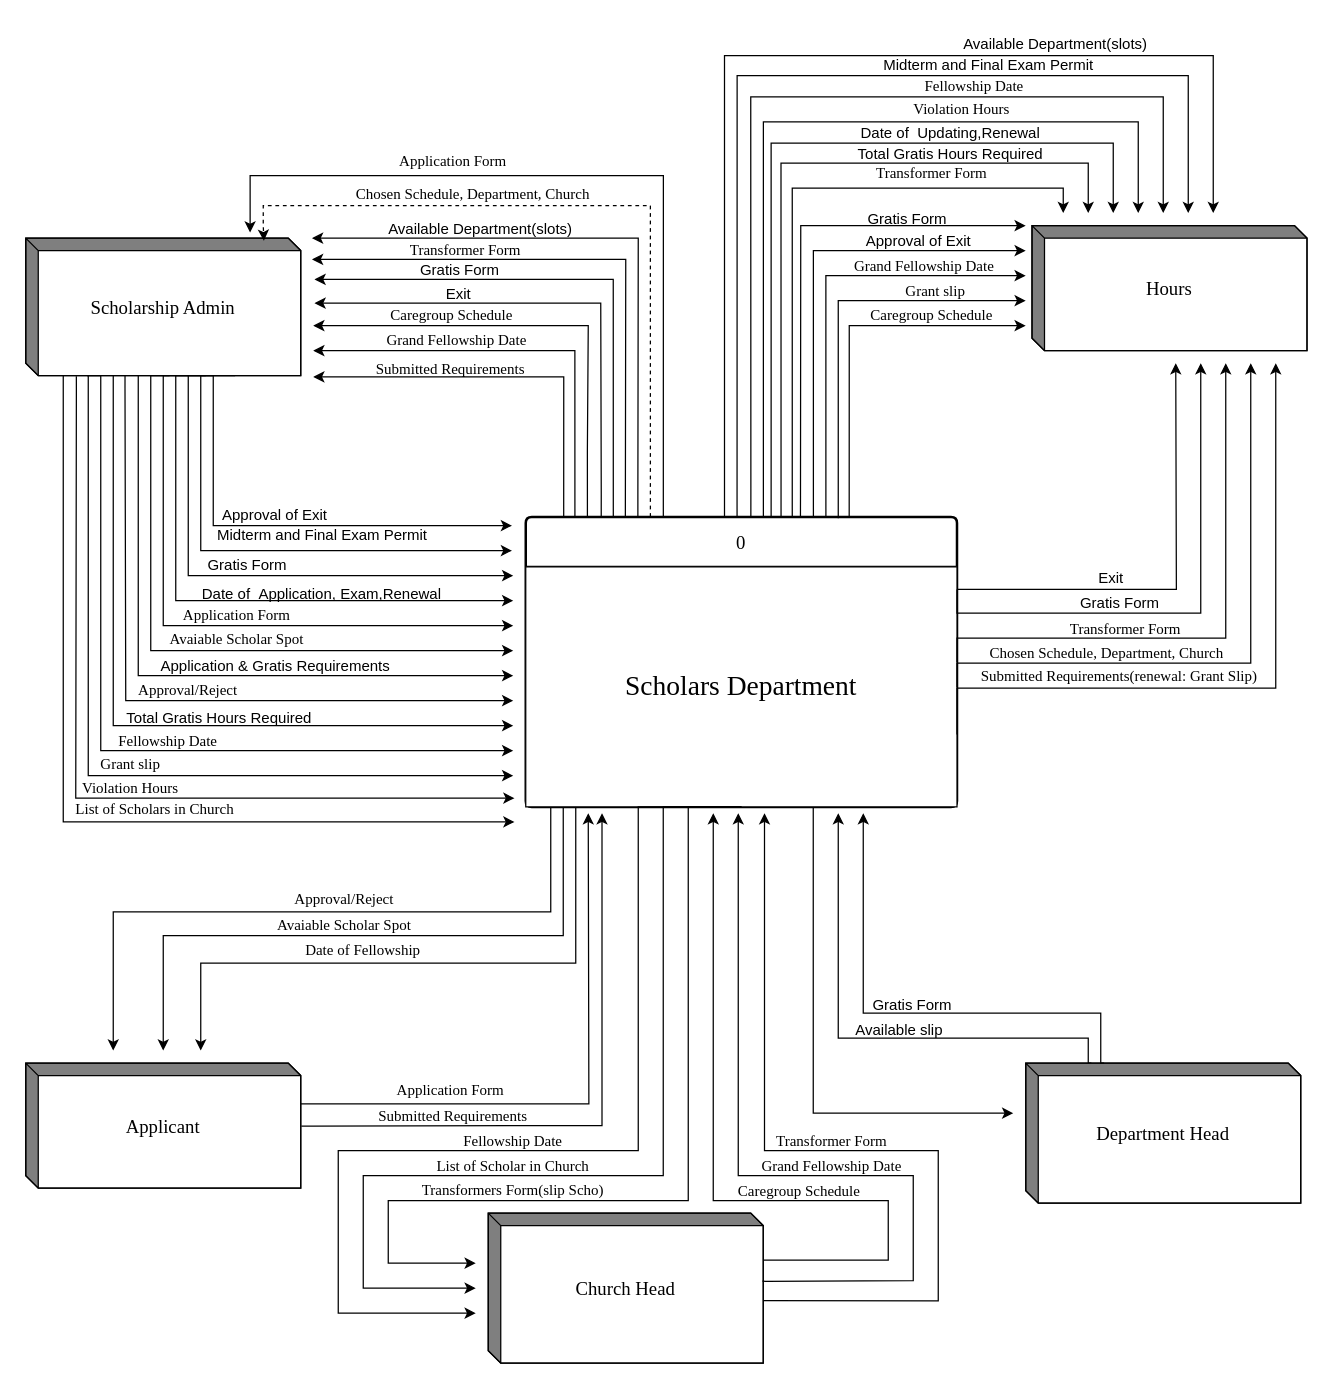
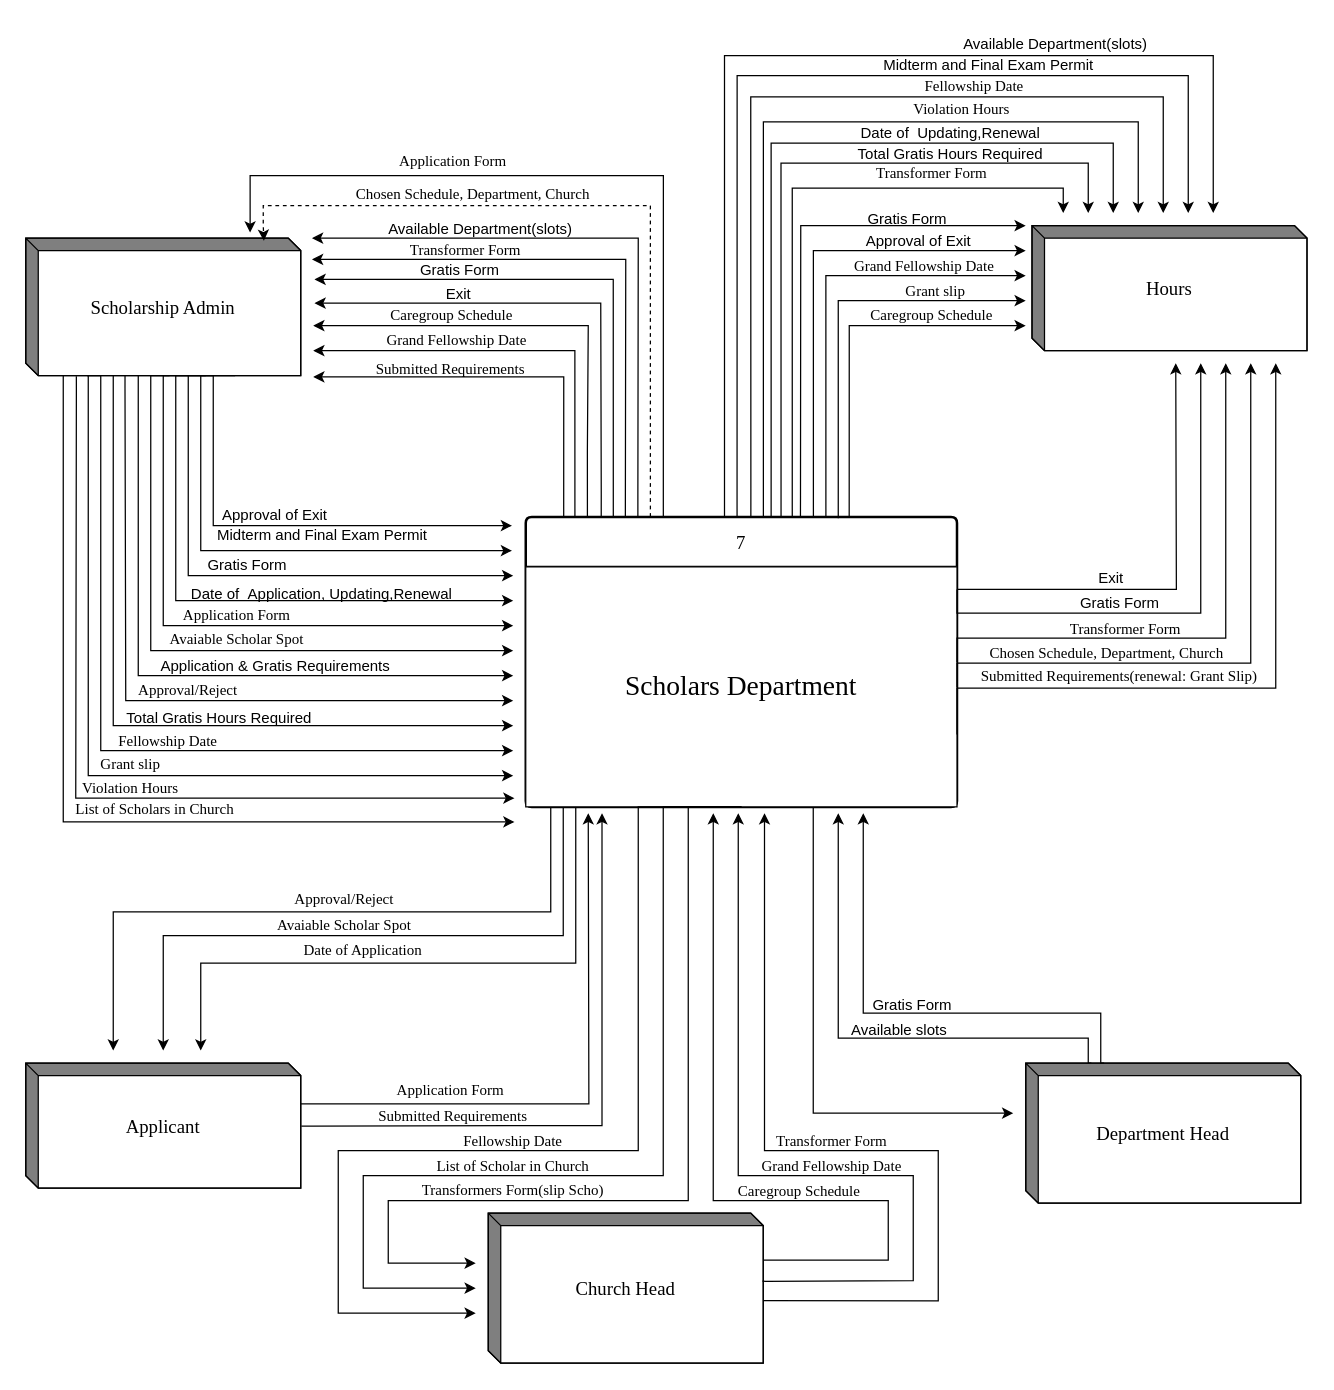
(741, 542) -> (741, 542)
(322, 594) -> (322, 594)
(363, 951) -> (363, 951)
(899, 1031) -> (899, 1031)
